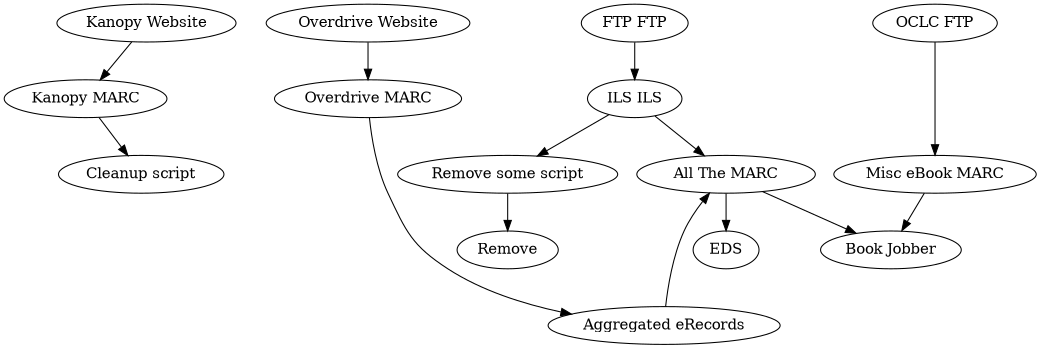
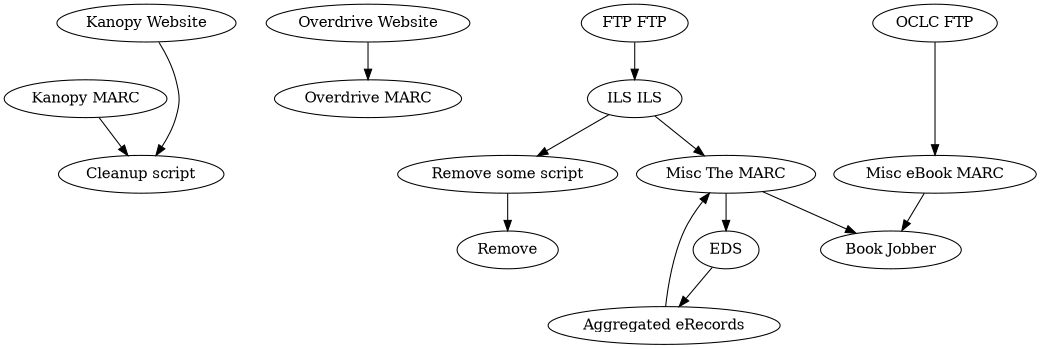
(119, 57) -> (179, 94)
(726, 174) -> (726, 174)
(426, 253) -> (699, 283)
